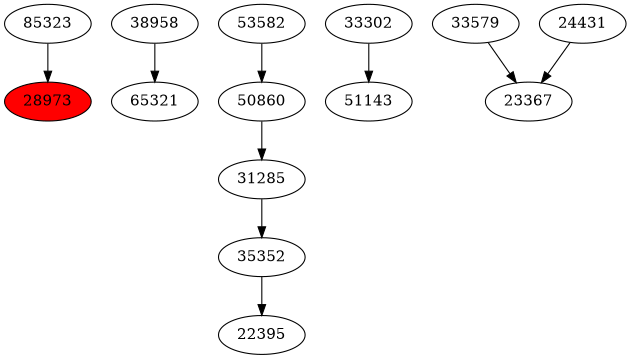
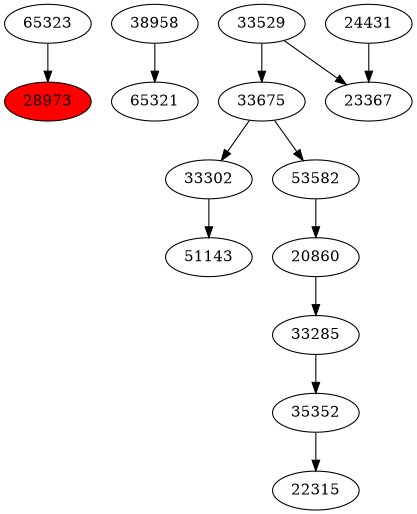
(48, 24) -> (48, 24)
(476, 24) -> (262, 24)
none -> (262, 102)
(262, 102) -> (316, 257)
(262, 179) -> (316, 335)
(262, 335) -> (316, 491)
